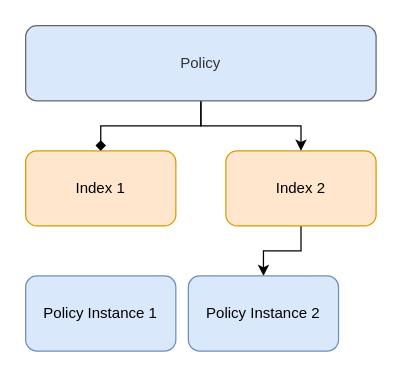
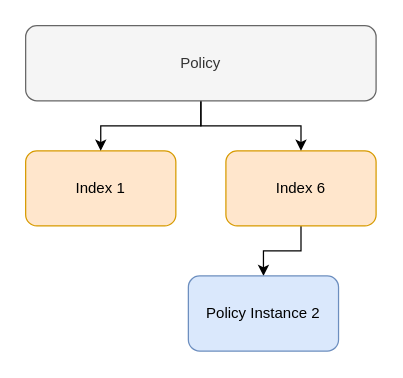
(201, 63) -> (201, 63)
(101, 140) -> (101, 141)
(301, 188) -> (301, 188)
(101, 313) -> none
